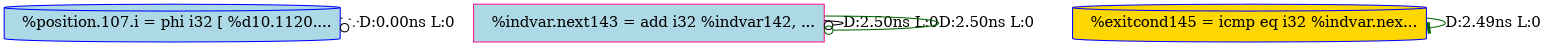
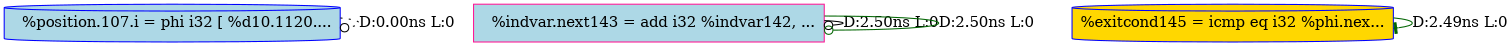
(1249, 23) -> (1233, 23)
